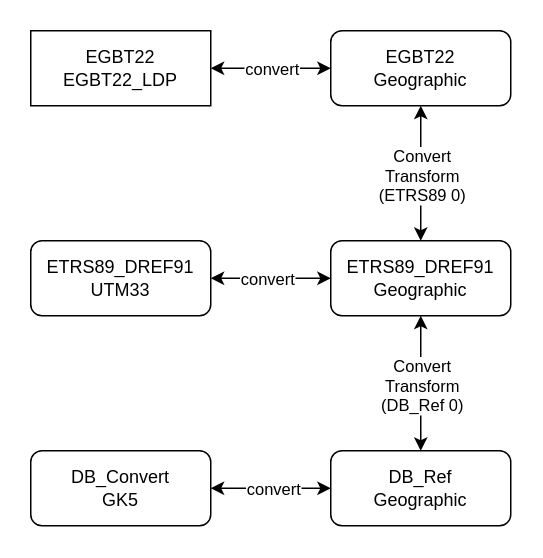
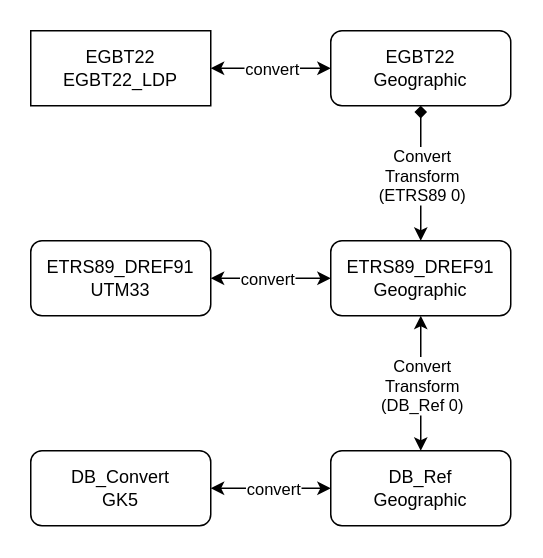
(421, 117) -> (421, 118)
